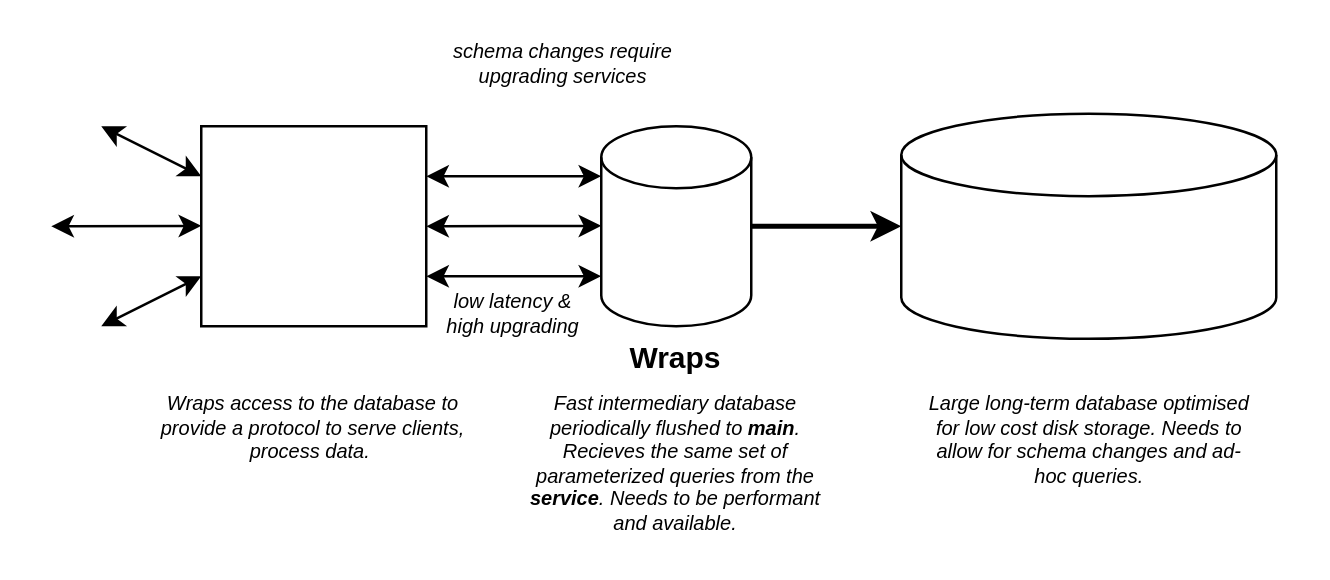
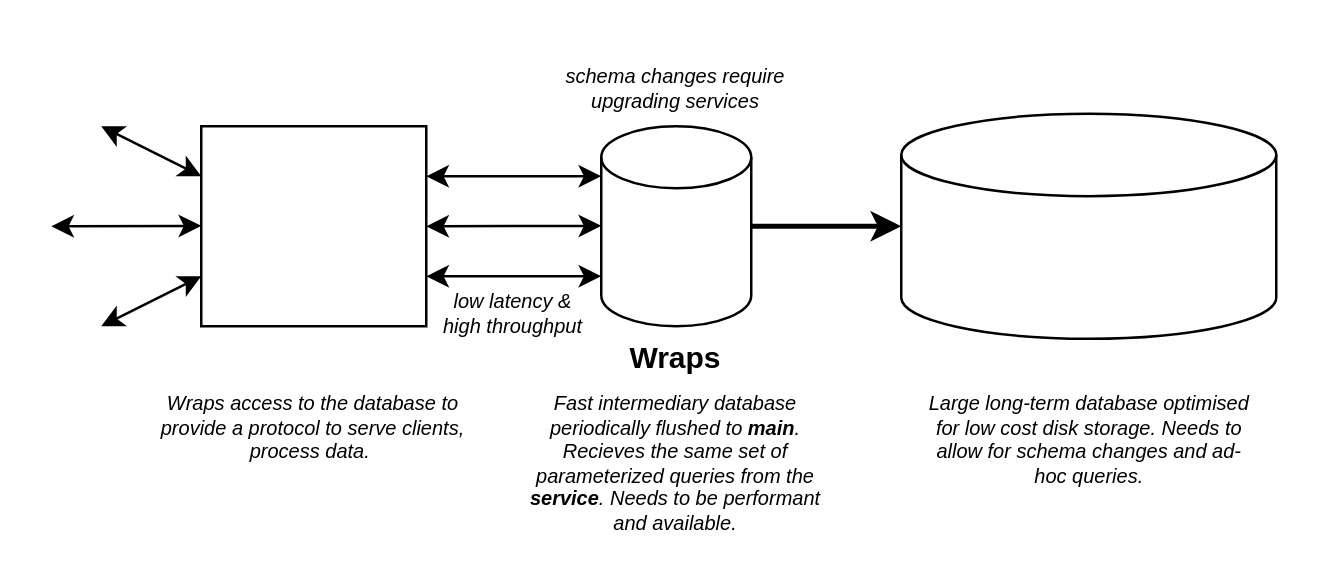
(564, 64) -> (676, 89)
(514, 314) -> (514, 314)
